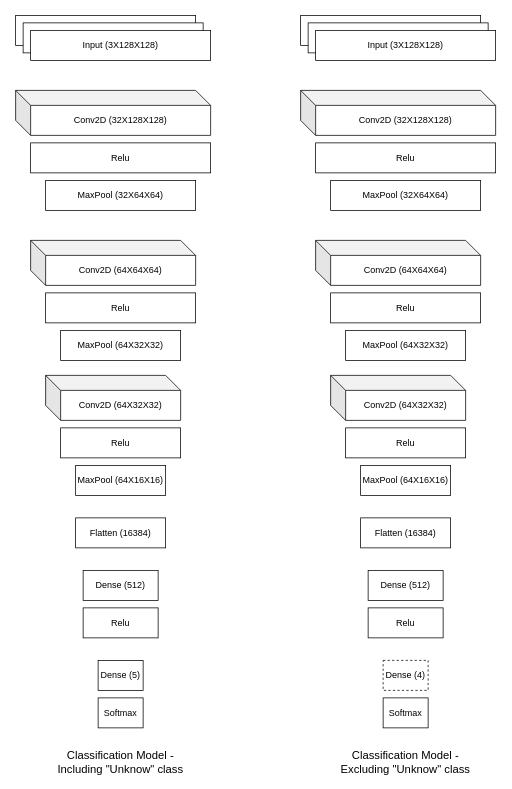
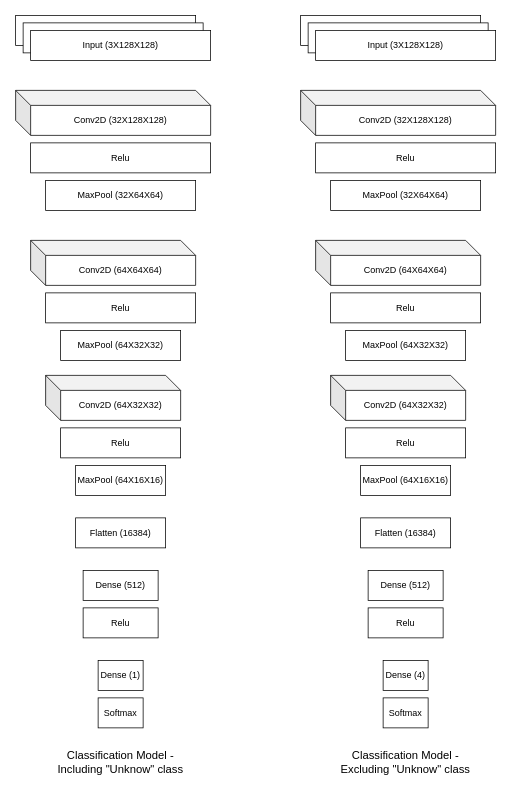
(120, 675) -> (120, 675)
(405, 675) -> (405, 675)
